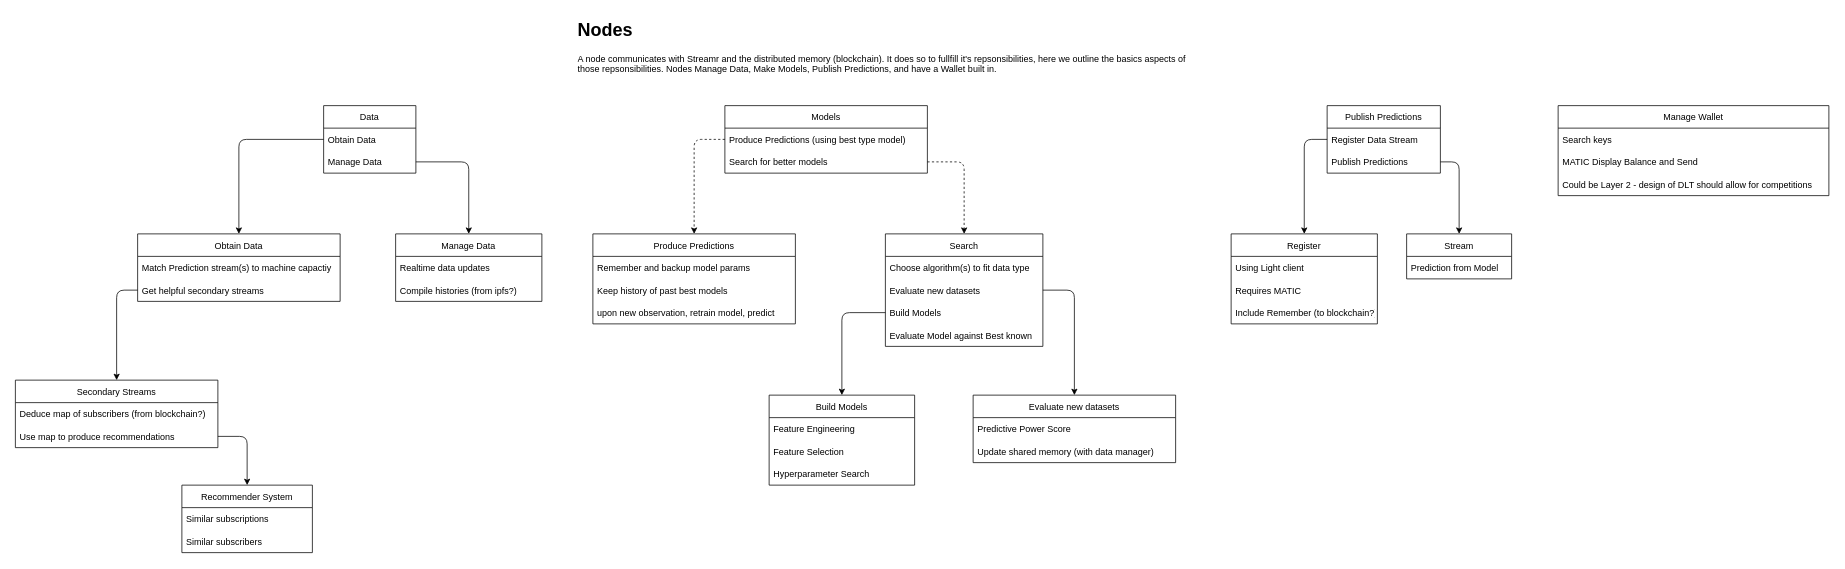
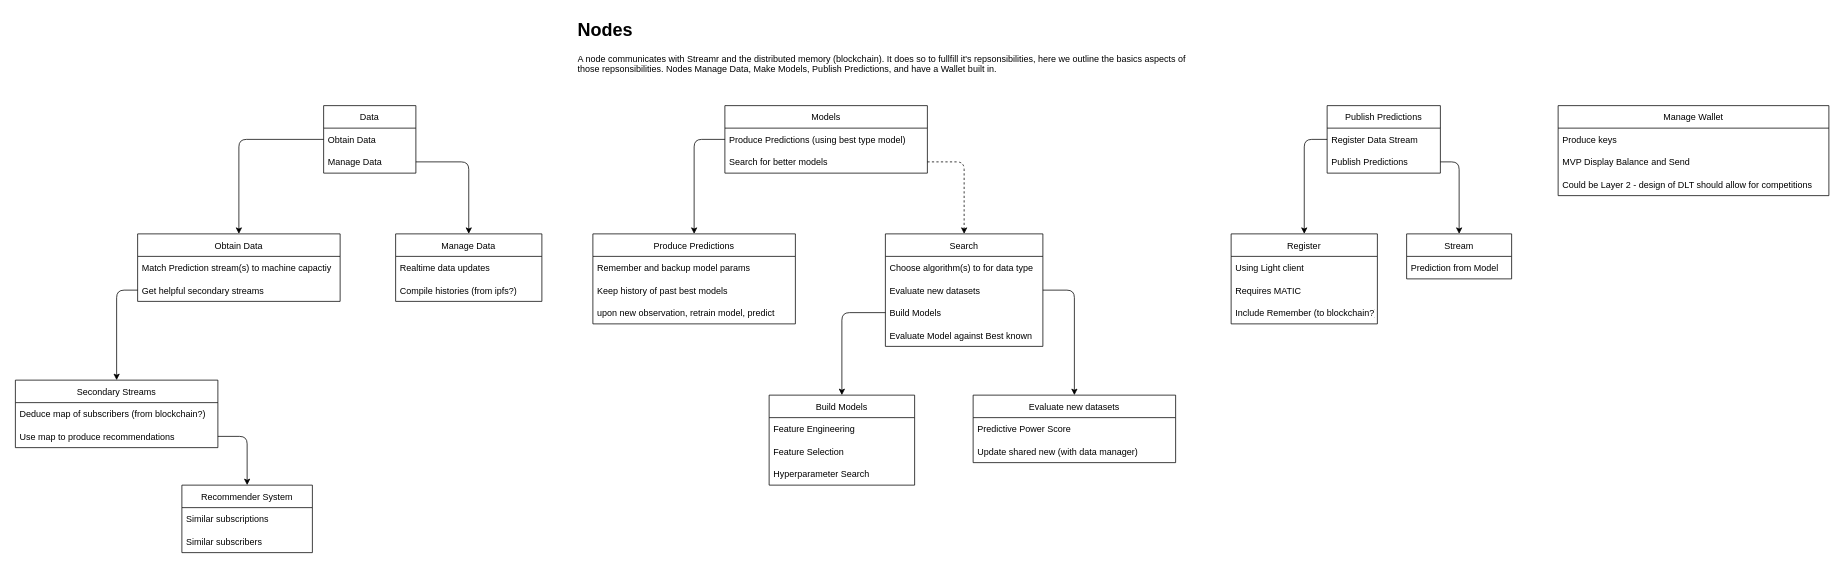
(1589, 140) -> (1591, 140)
(1630, 162) -> (1625, 162)
(694, 173) -> (694, 173)
(971, 268) -> (972, 268)
(1071, 452) -> (1063, 452)
